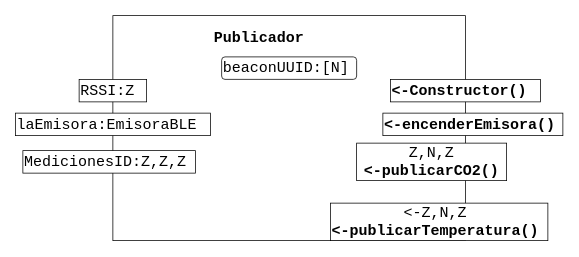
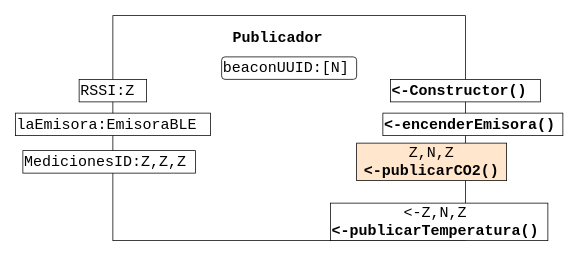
(259, 38) -> (278, 38)
(432, 162) -> (432, 162)
